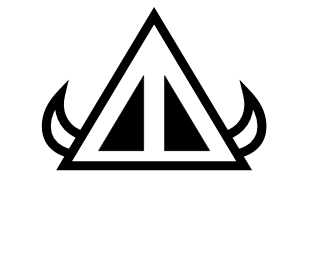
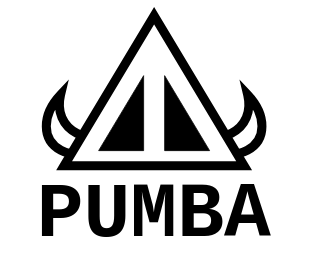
none -> (154, 215)
